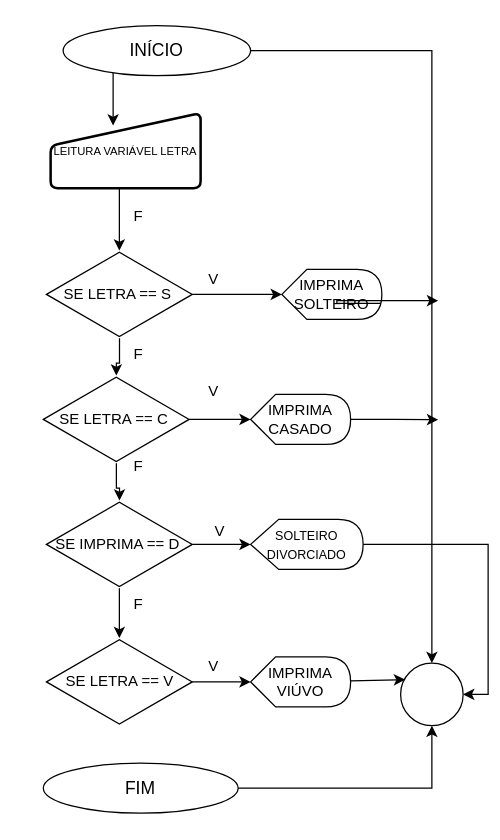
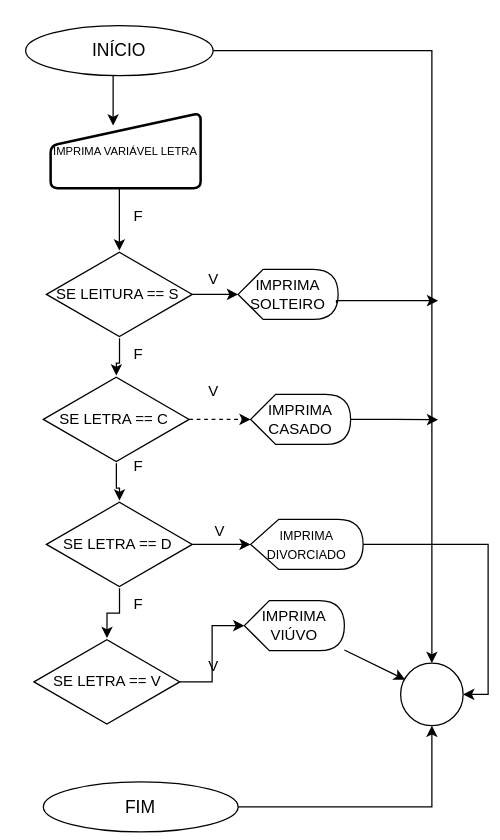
(157, 51) -> (119, 51)
(126, 151) -> (126, 151)
(120, 294) -> (120, 294)
(332, 294) -> (288, 294)
(216, 419) -> (216, 419)
(120, 544) -> (120, 544)
(307, 544) -> (307, 544)
(119, 682) -> (107, 682)
(301, 682) -> (294, 626)
(141, 788) -> (141, 807)
